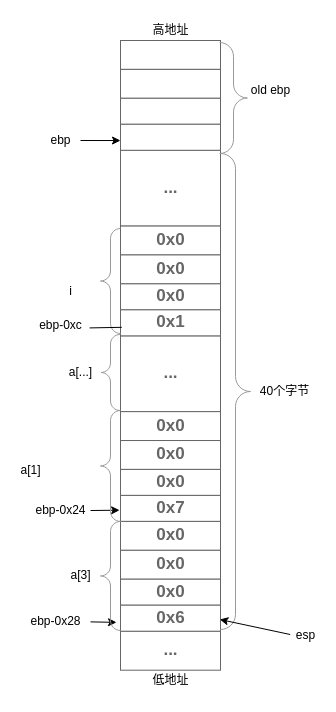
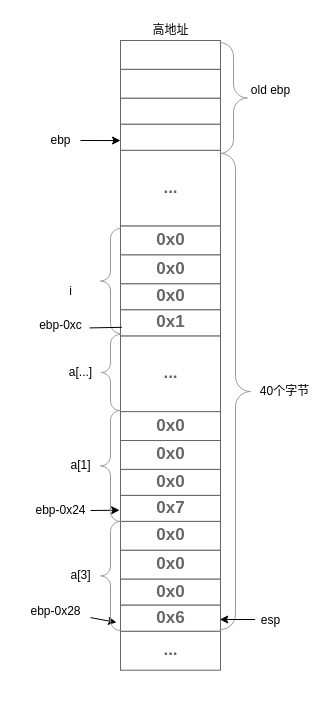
(31, 471) -> (81, 466)
(56, 621) -> (56, 611)
(306, 635) -> (271, 620)
(171, 681) -> none
